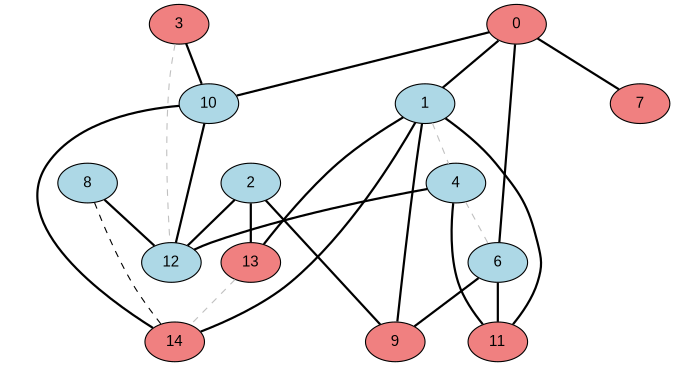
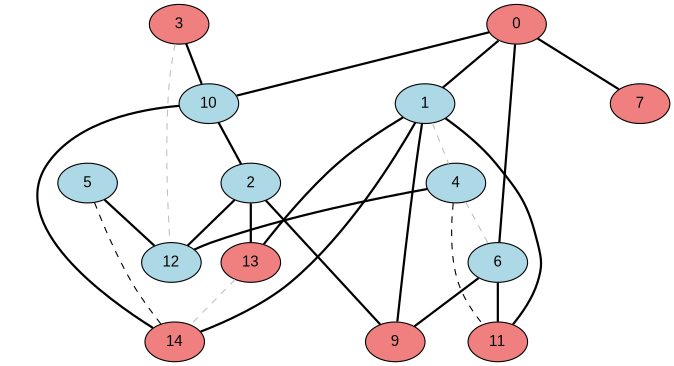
(88, 183) -> (88, 183)
(190, 183) -> (230, 143)
(455, 267) -> (455, 267)
